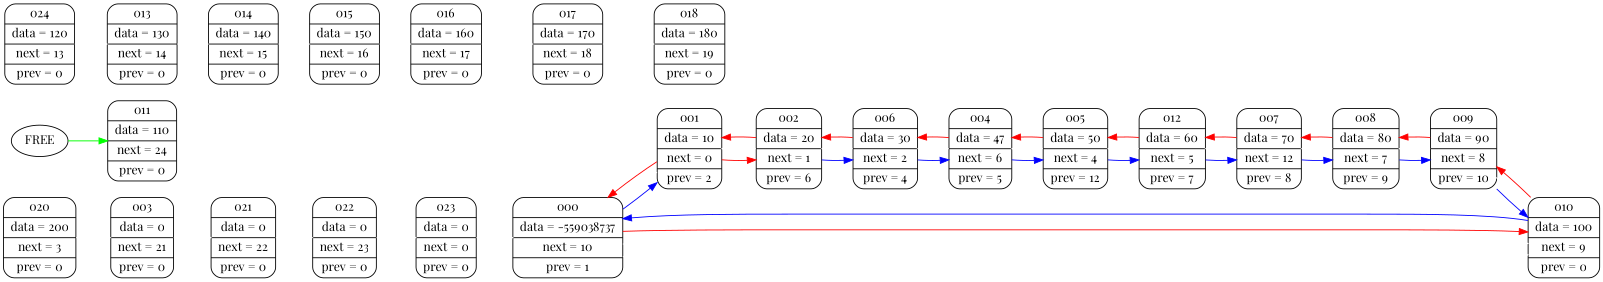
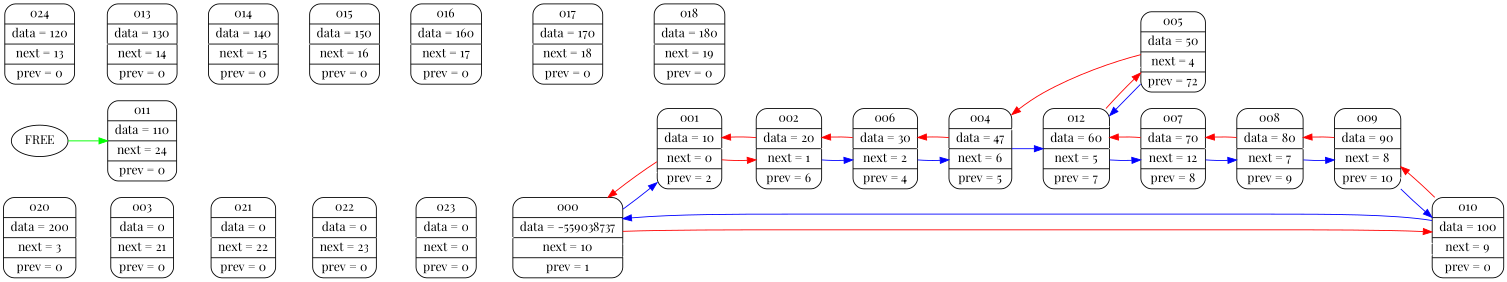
(1023, 160) -> (1023, 149)
(1075, 178) -> (1173, 82)
